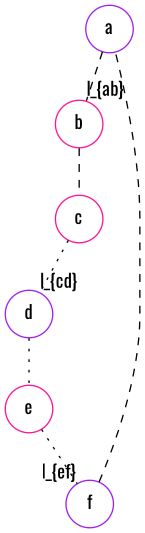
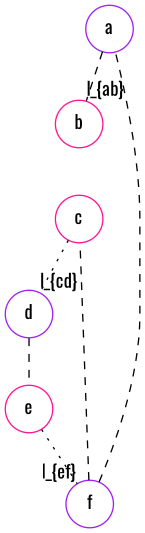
(79, 172) -> (84, 361)
(29, 362) -> (29, 362)
